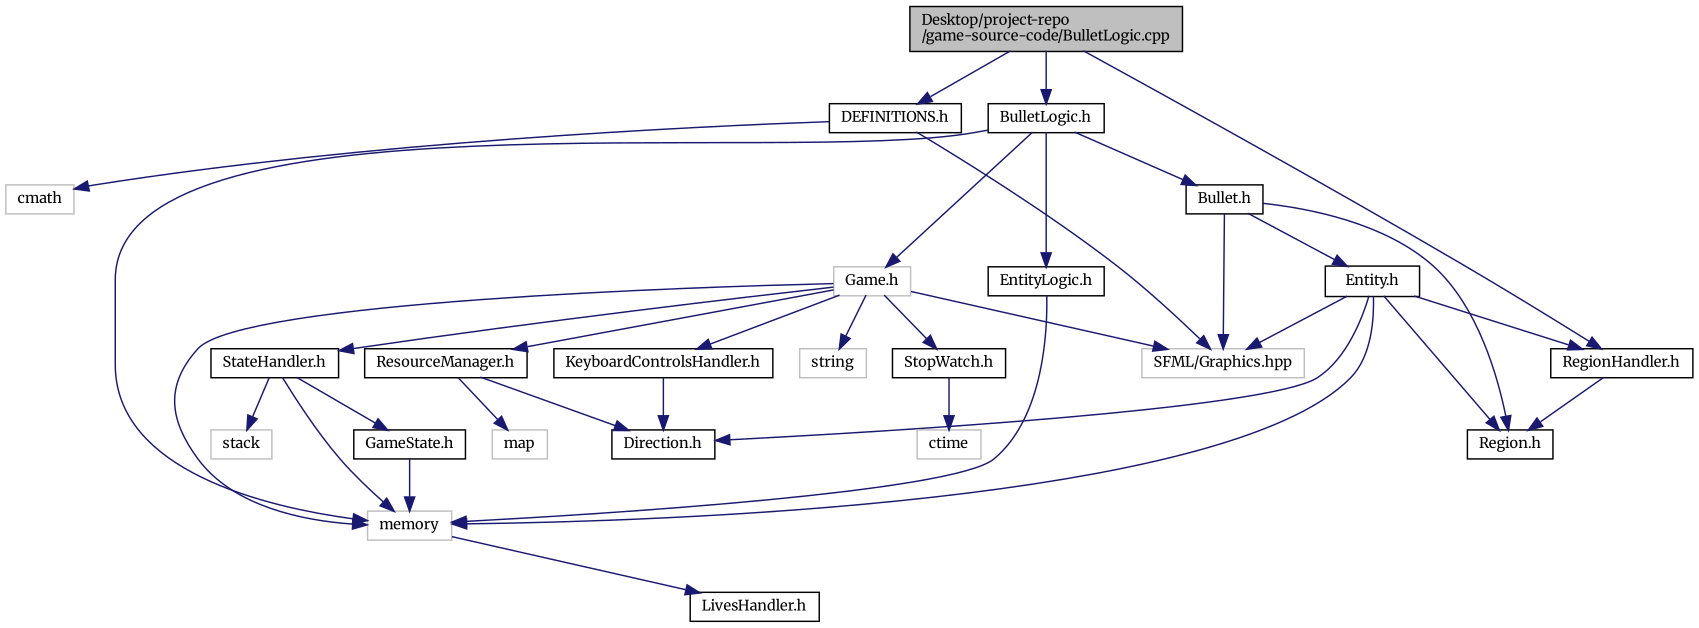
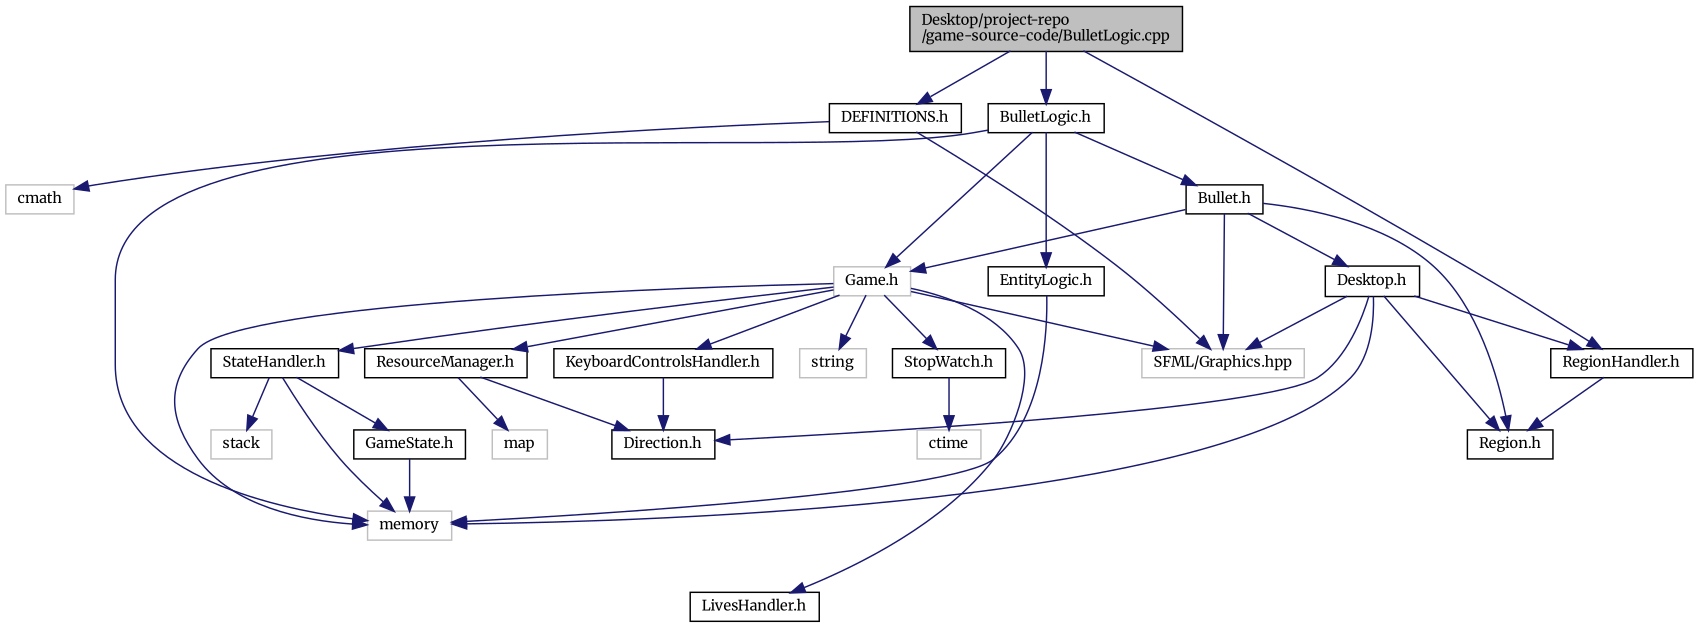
none -> (1055, 239)
(1372, 281) -> (1372, 281)
(569, 563) -> (975, 481)
